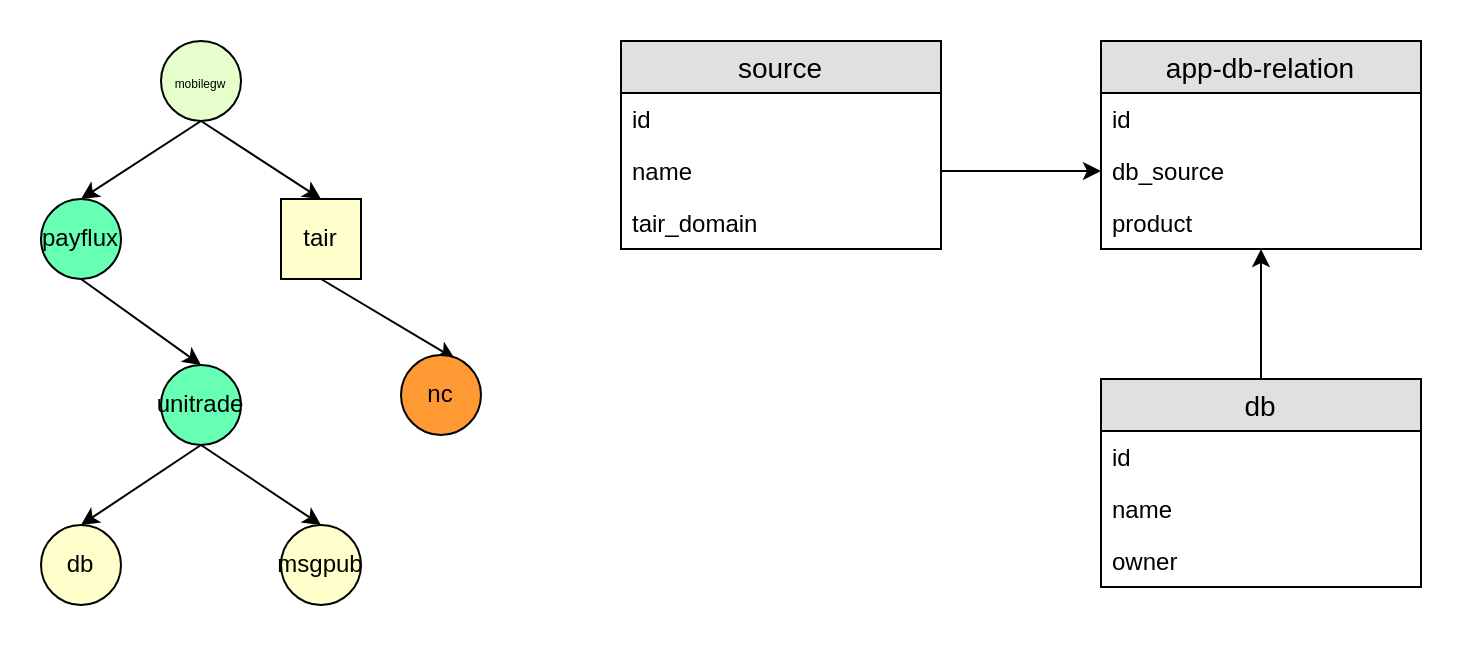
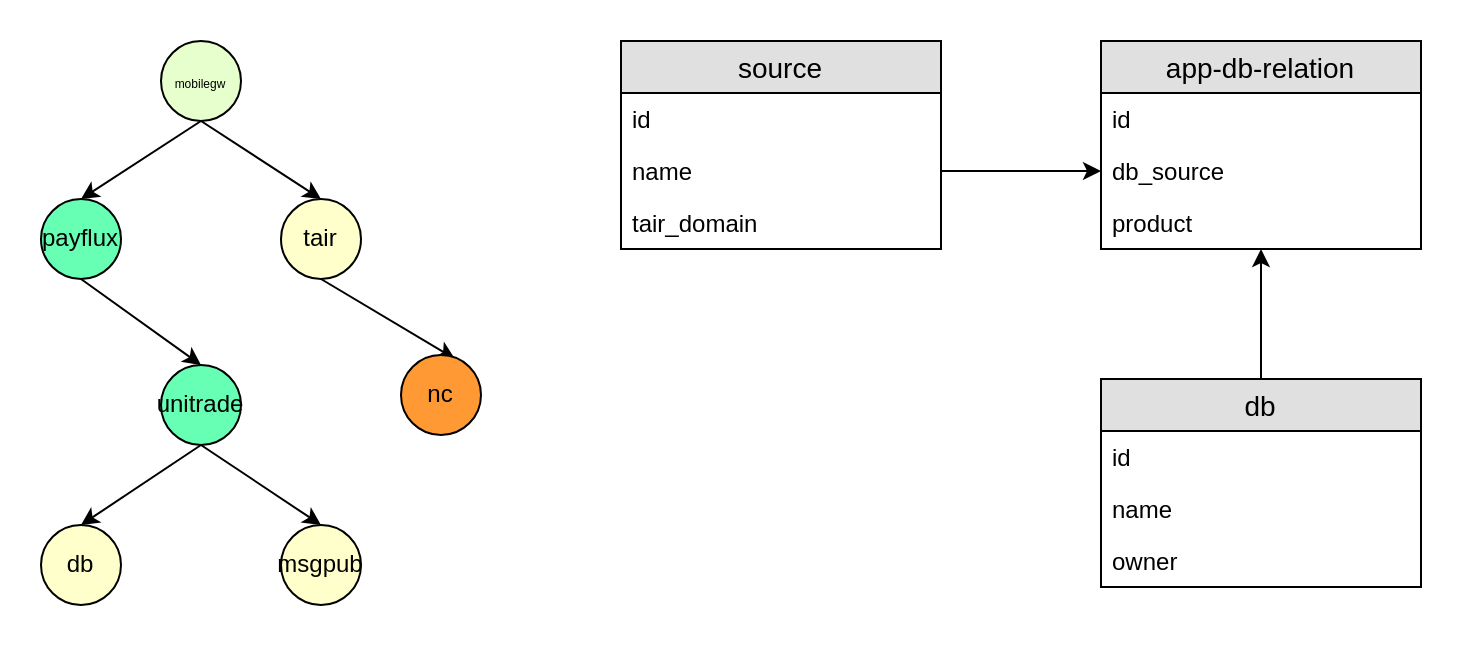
(321, 239) -> (321, 239)
